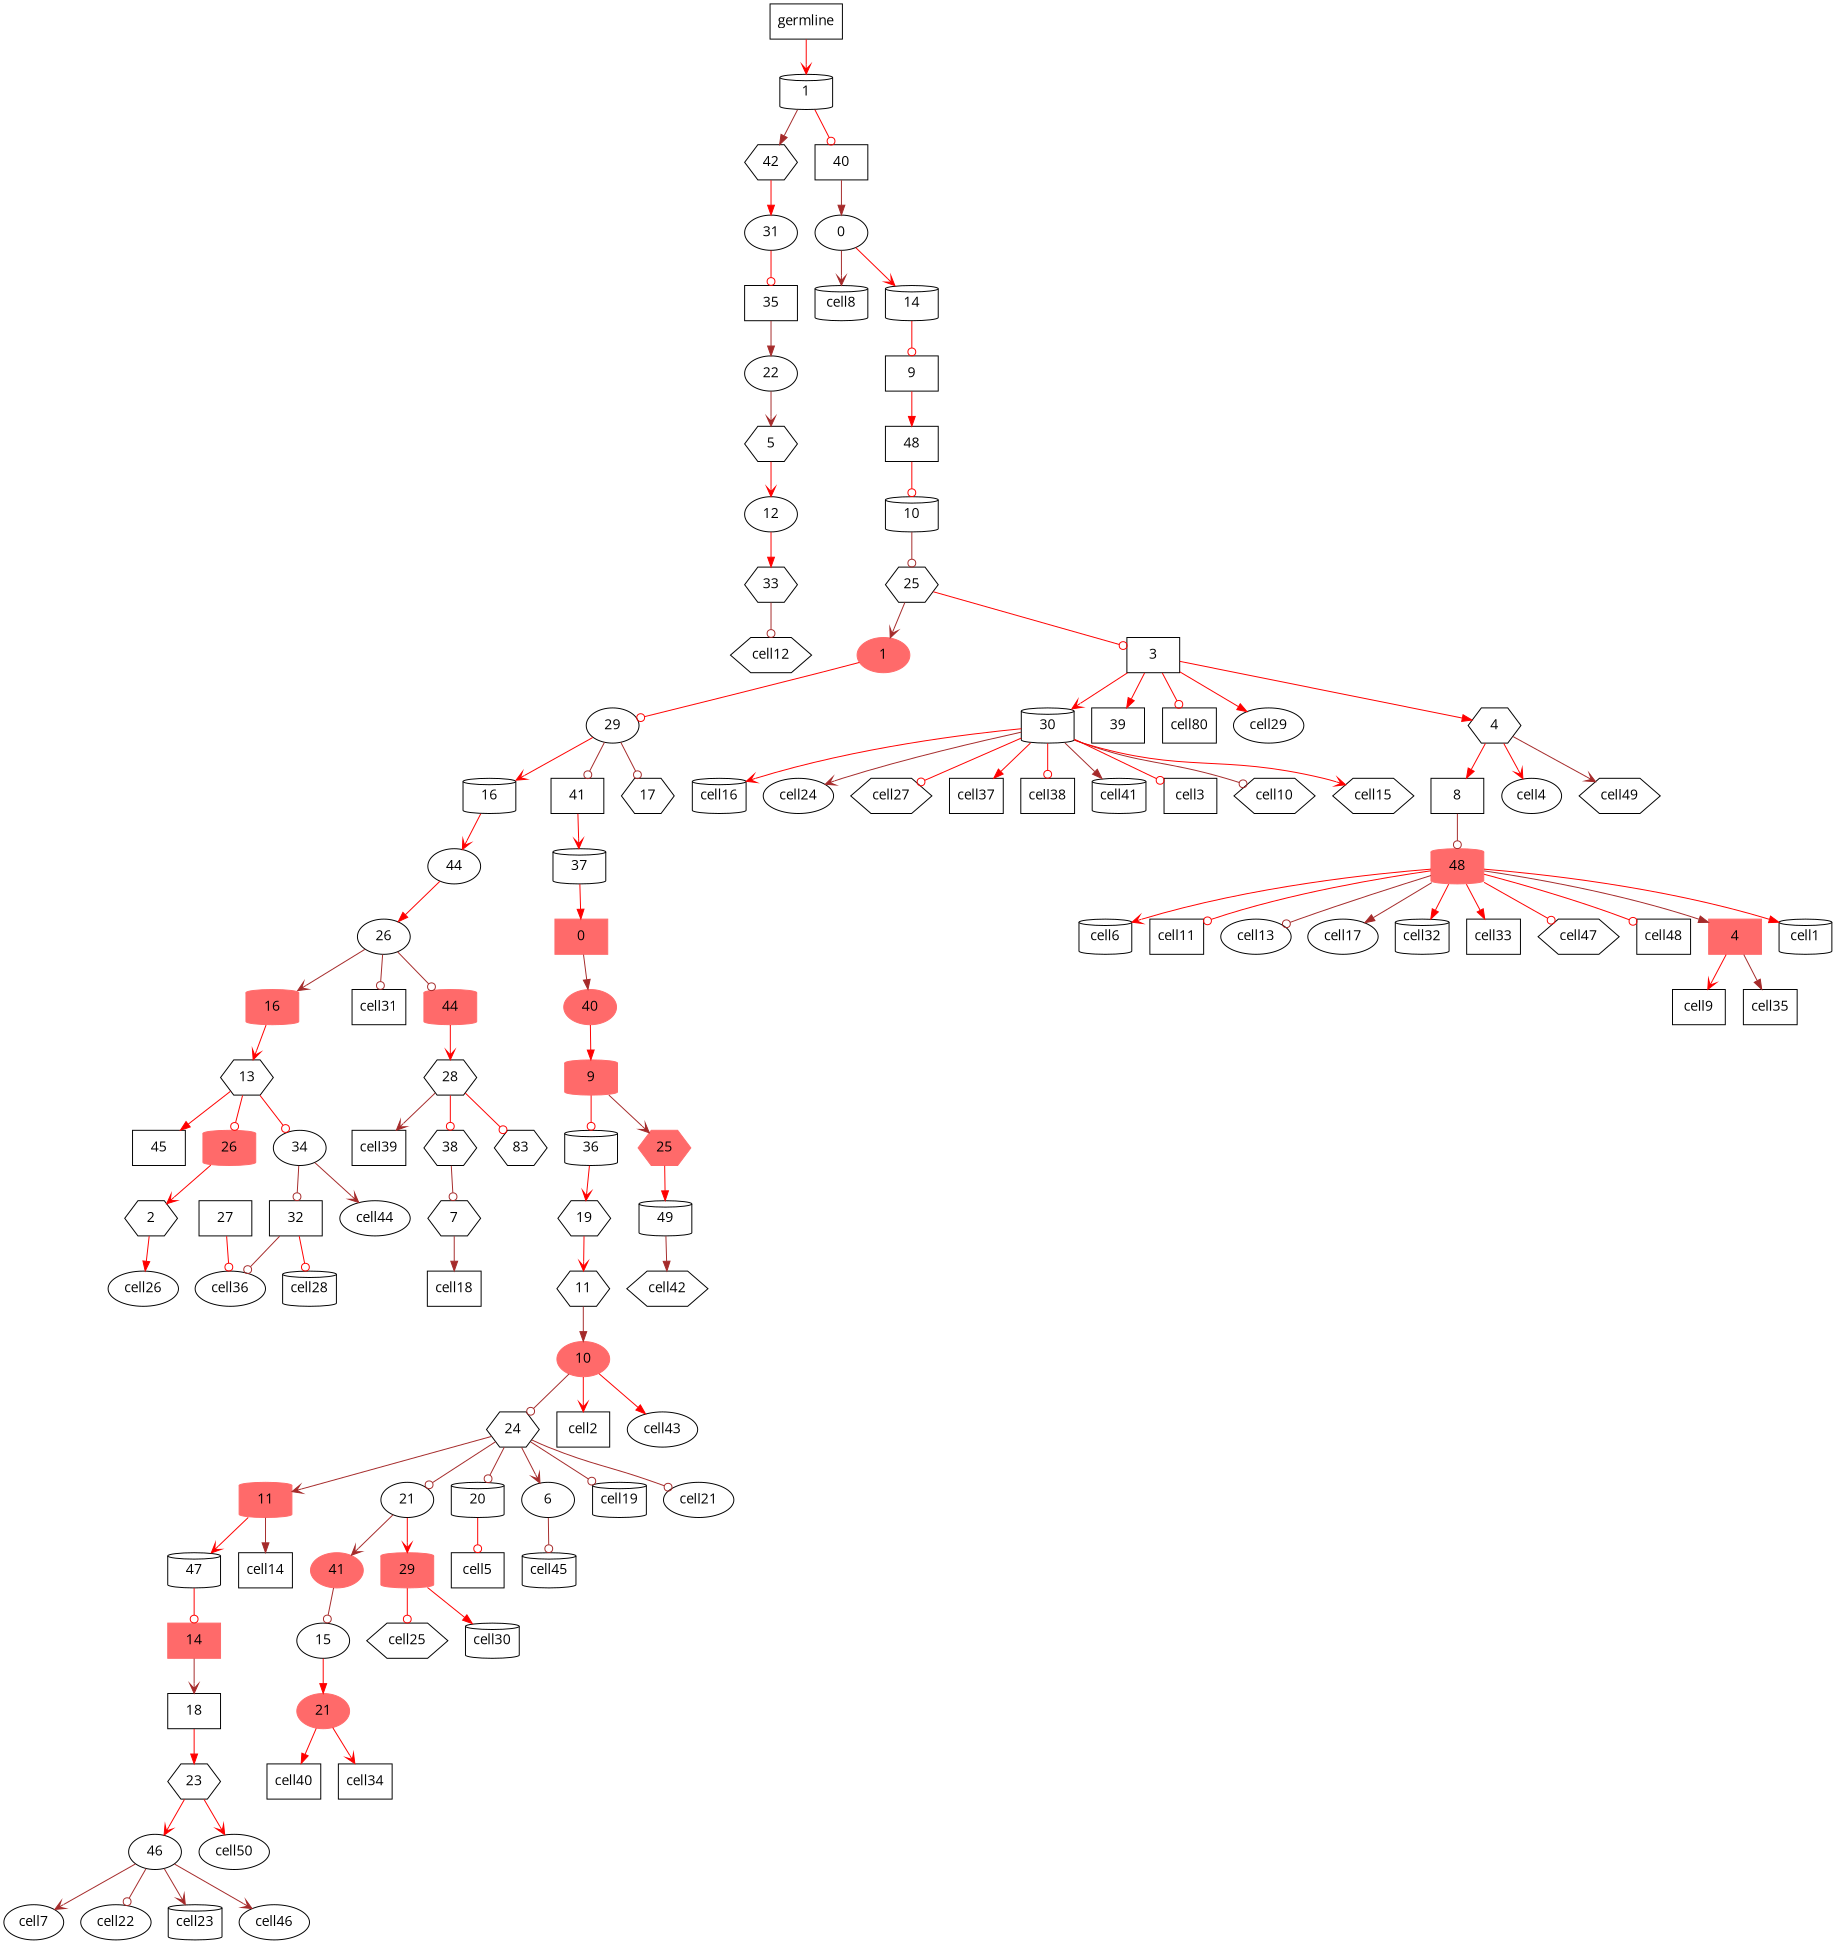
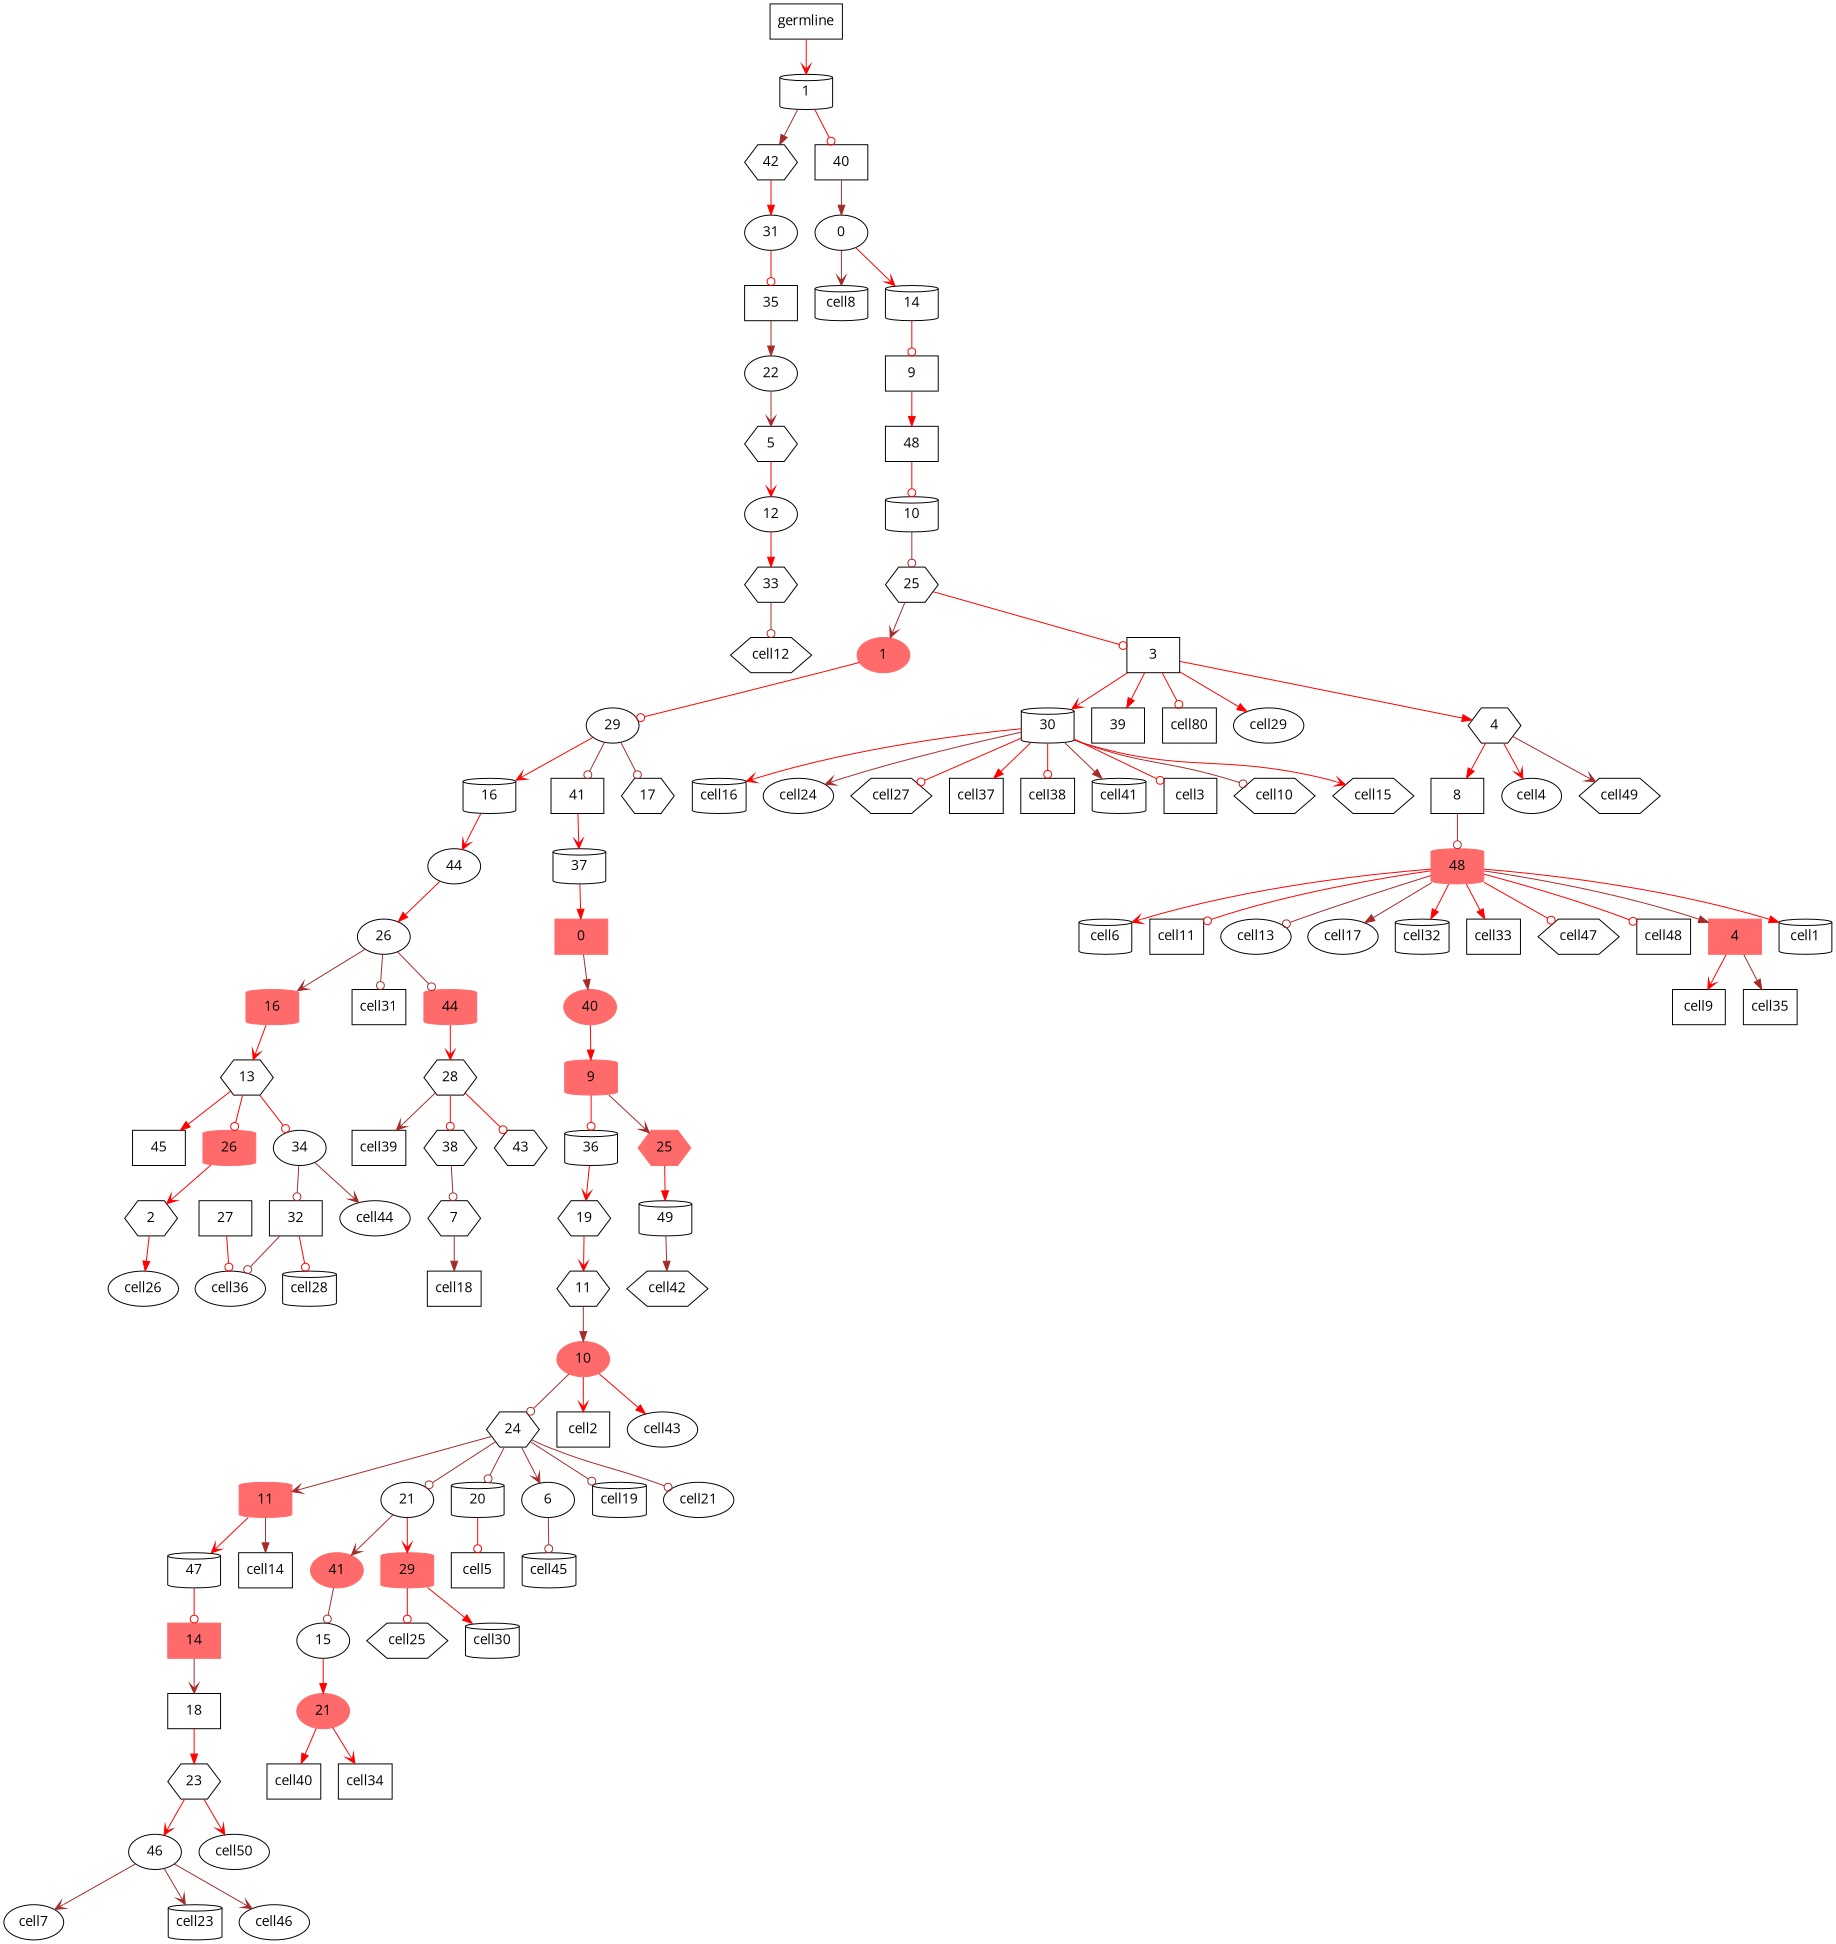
(521, 1148) -> (521, 1148)
(116, 1922) -> none
